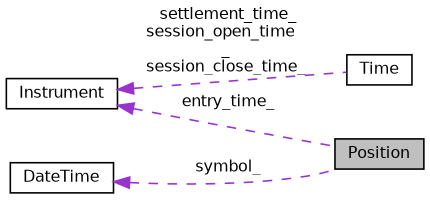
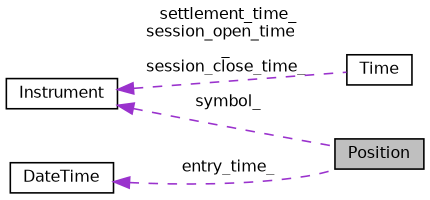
(226, 102) -> (226, 102)
(226, 167) -> (226, 167)
